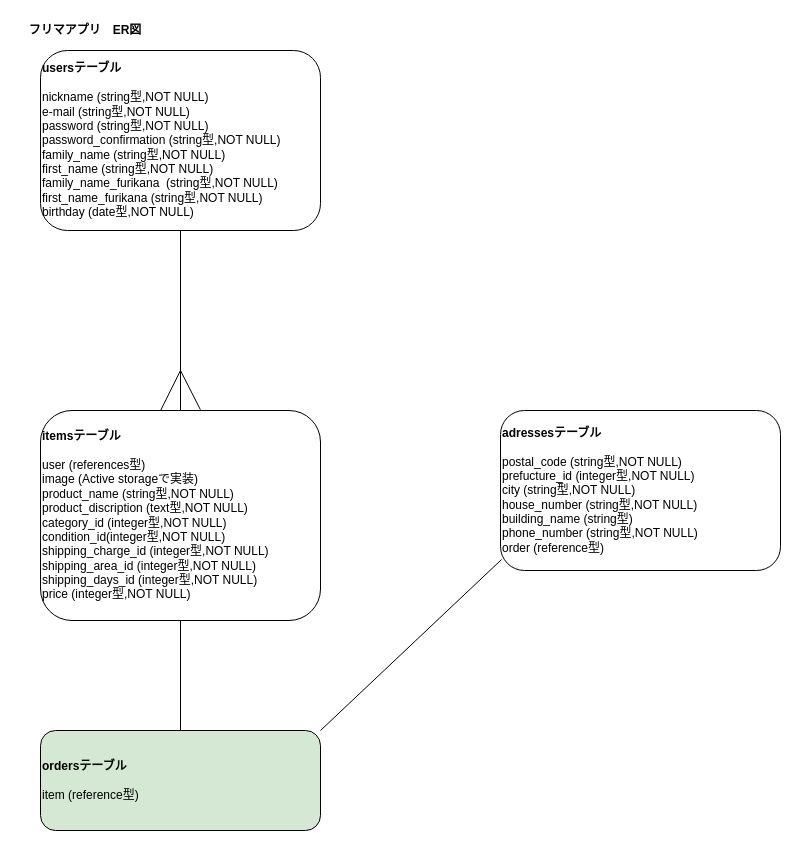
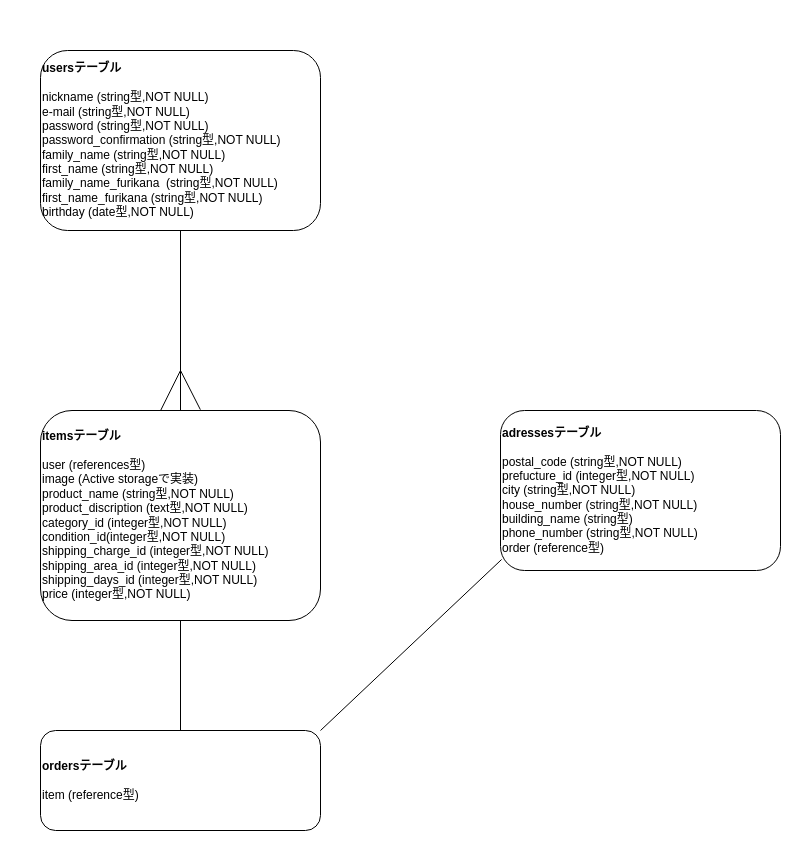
(86, 31) -> none
(181, 781) -> (181, 781)
